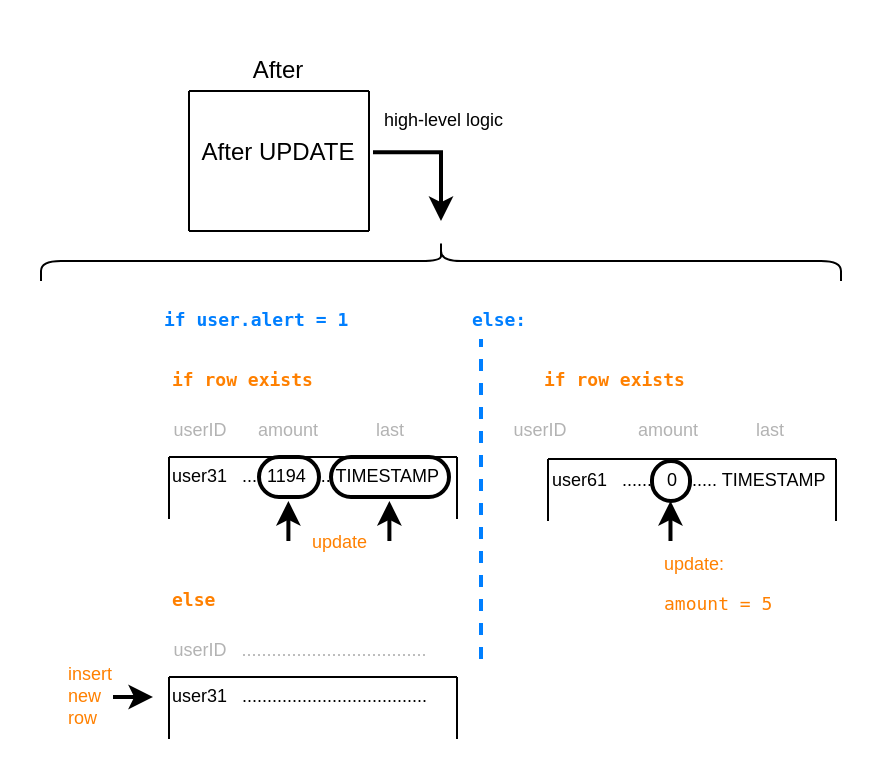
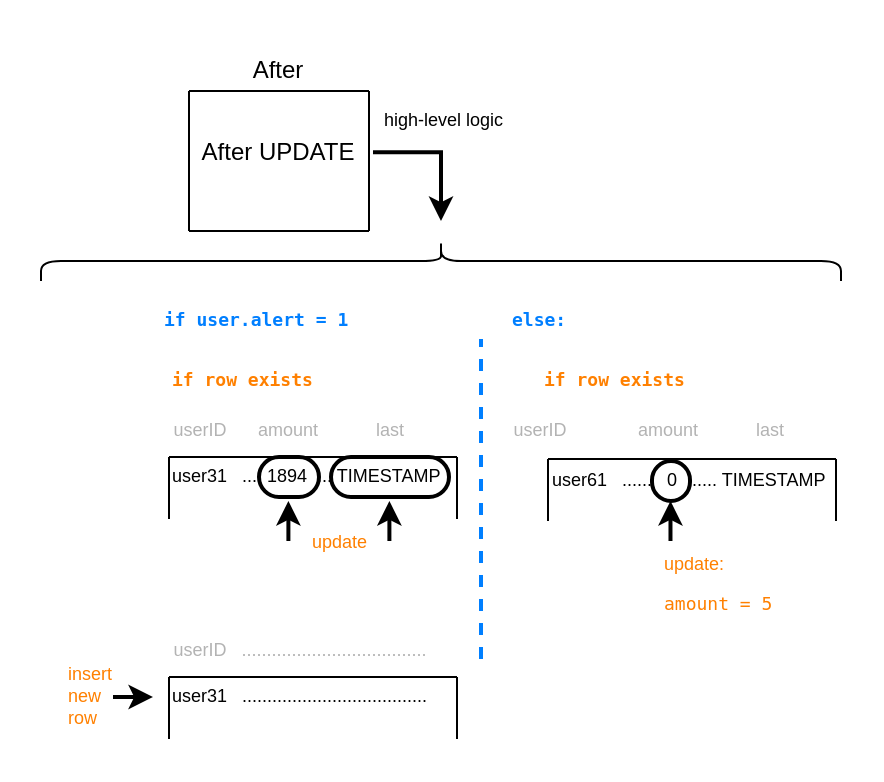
(599, 321) -> (639, 321)
(314, 477) -> (314, 477)
(299, 601) -> none
